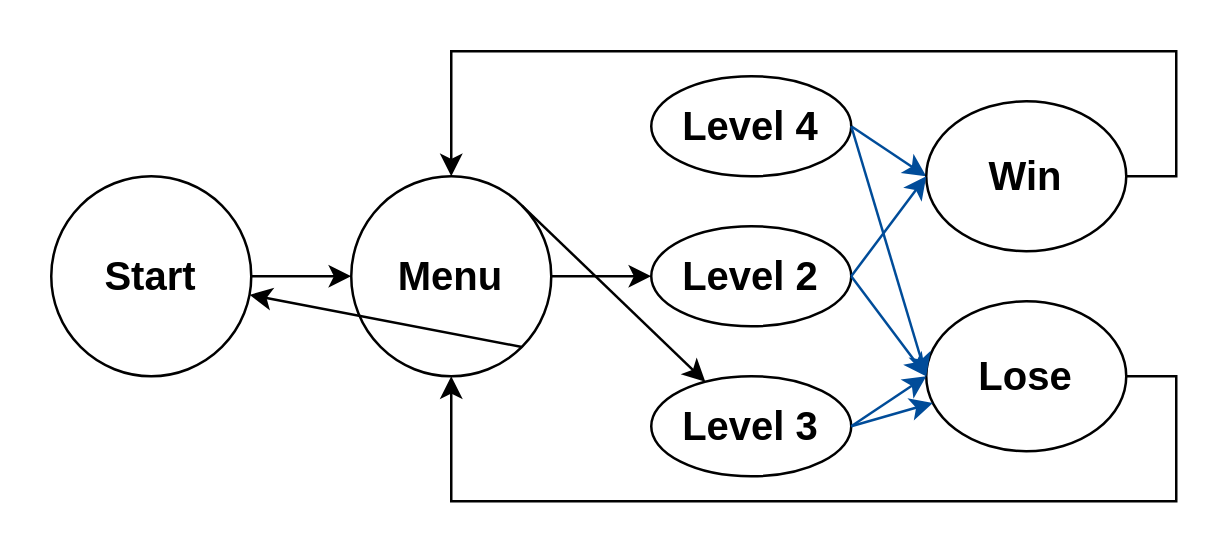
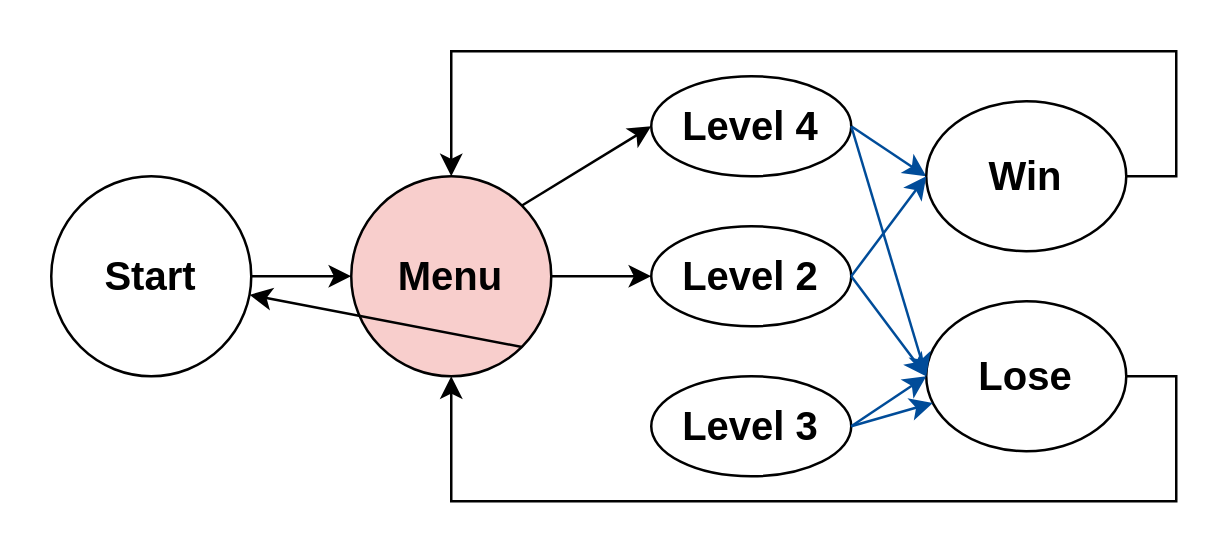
(451, 276) -> (451, 276)
(647, 326) -> (579, 170)
